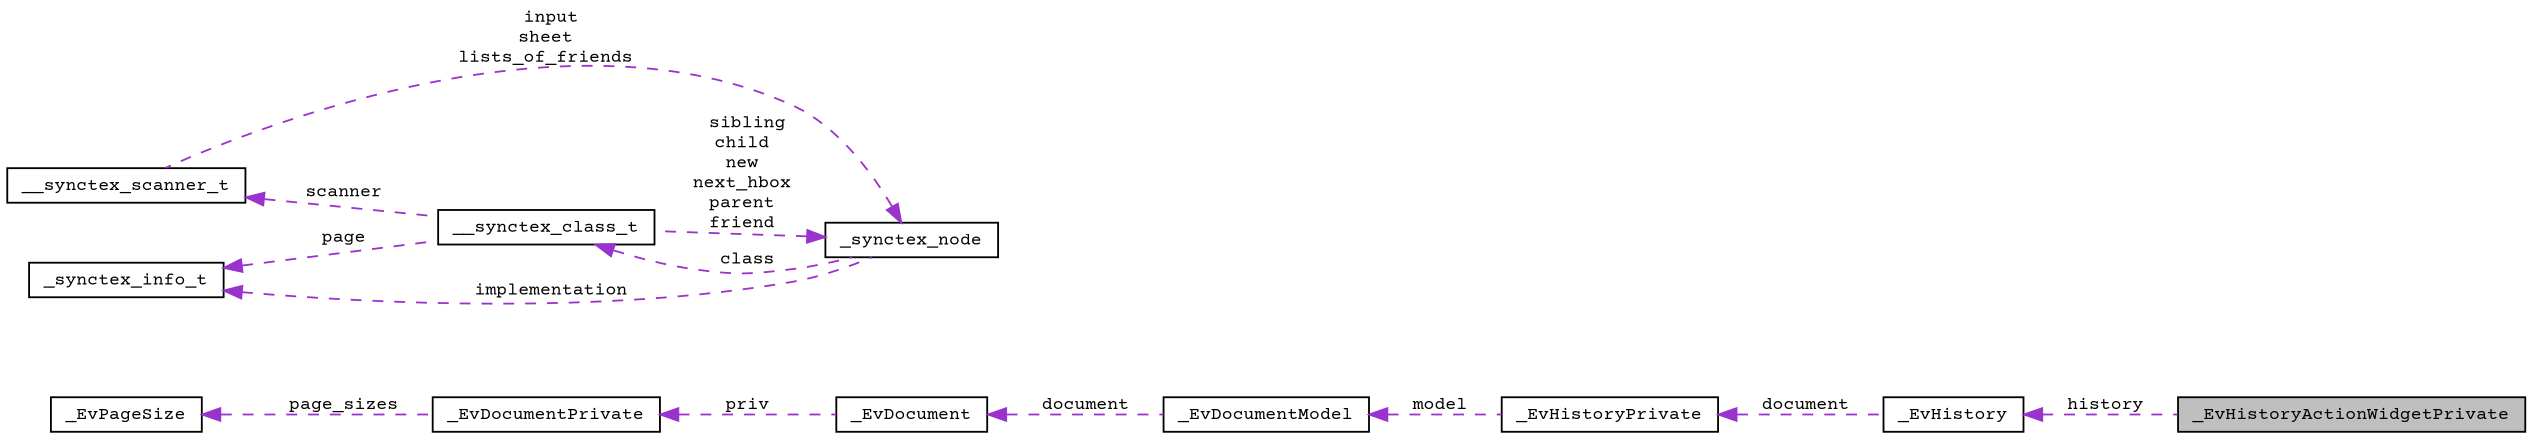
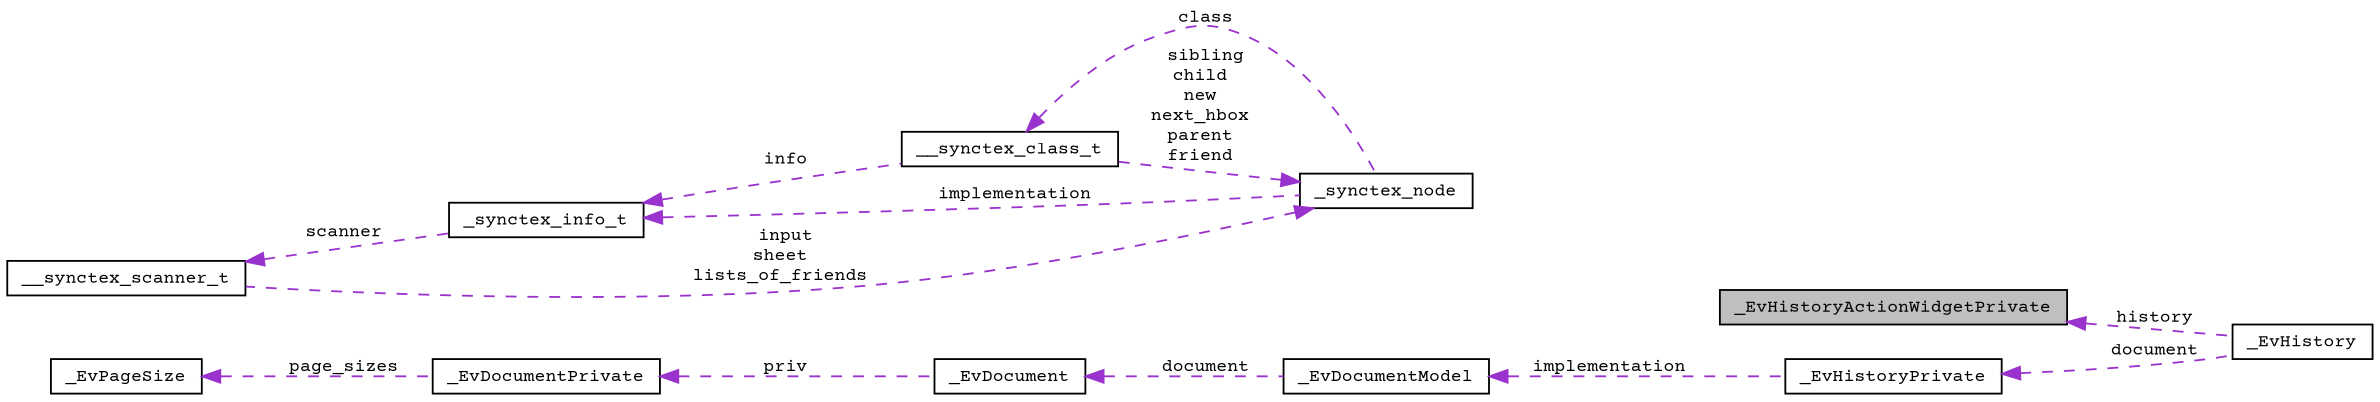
(351, 208) -> (357, 246)
(339, 237) -> (781, 159)
(1435, 405) -> (1604, 366)
(2110, 415) -> (2159, 330)
